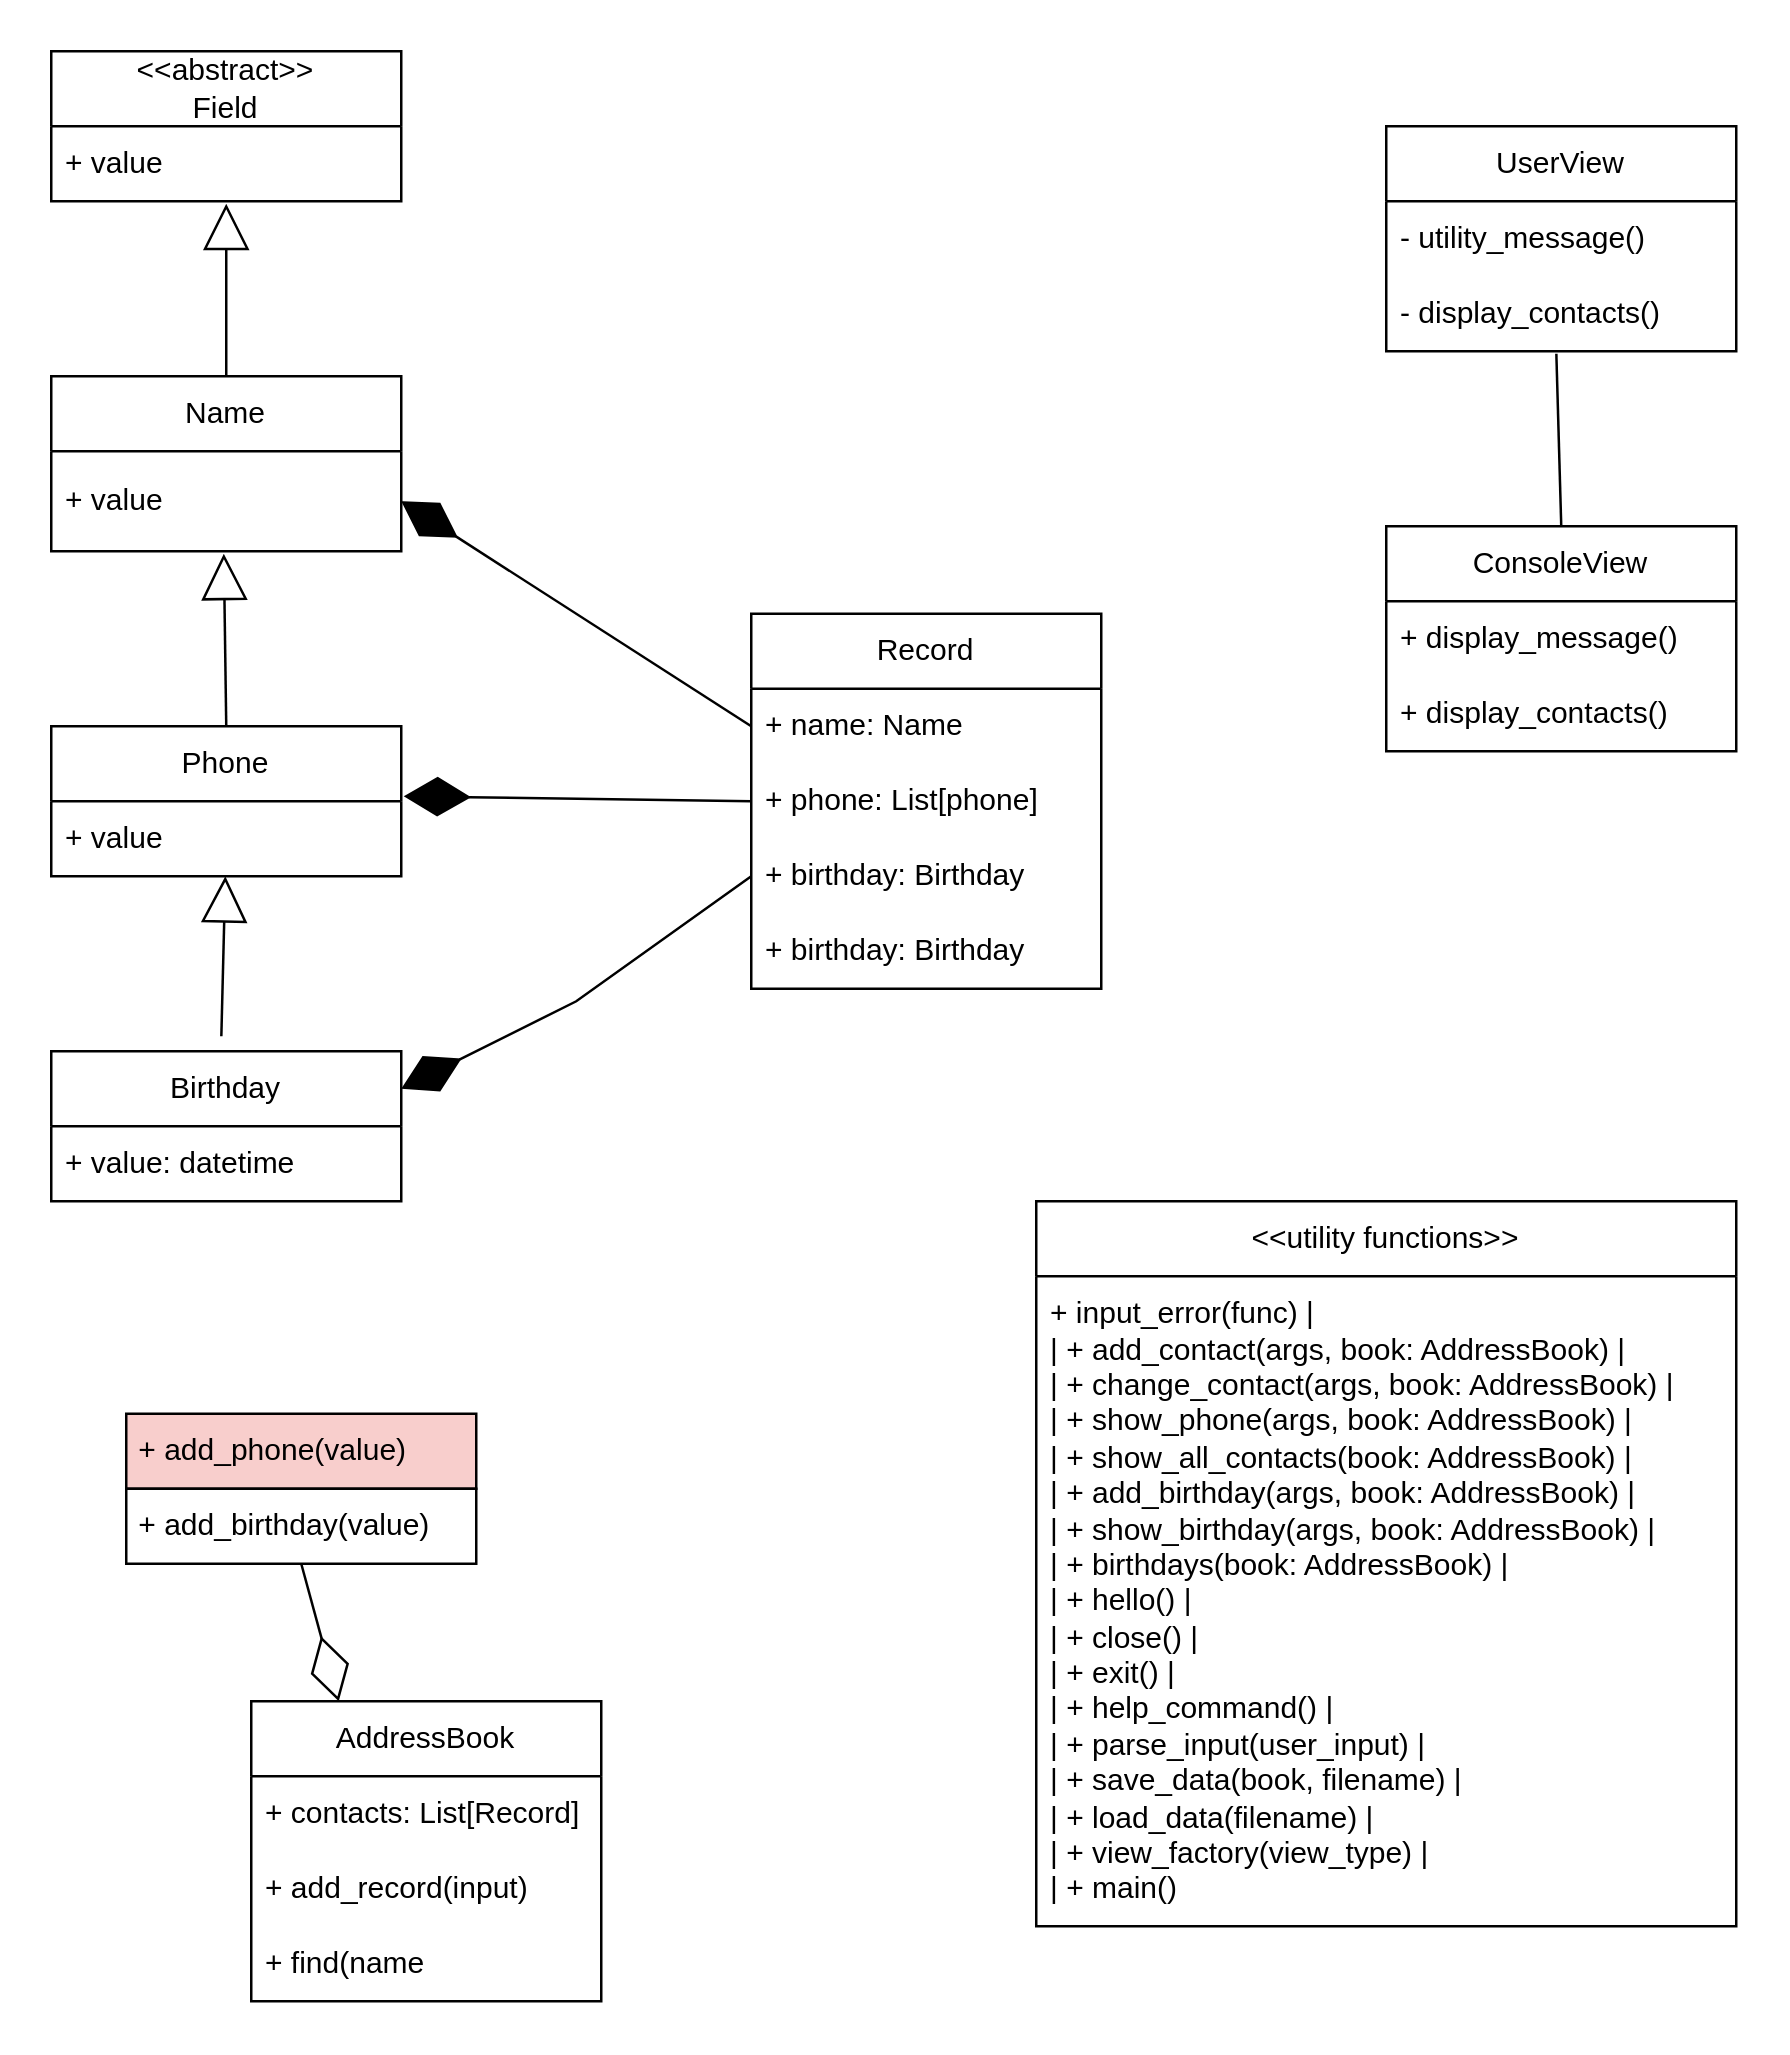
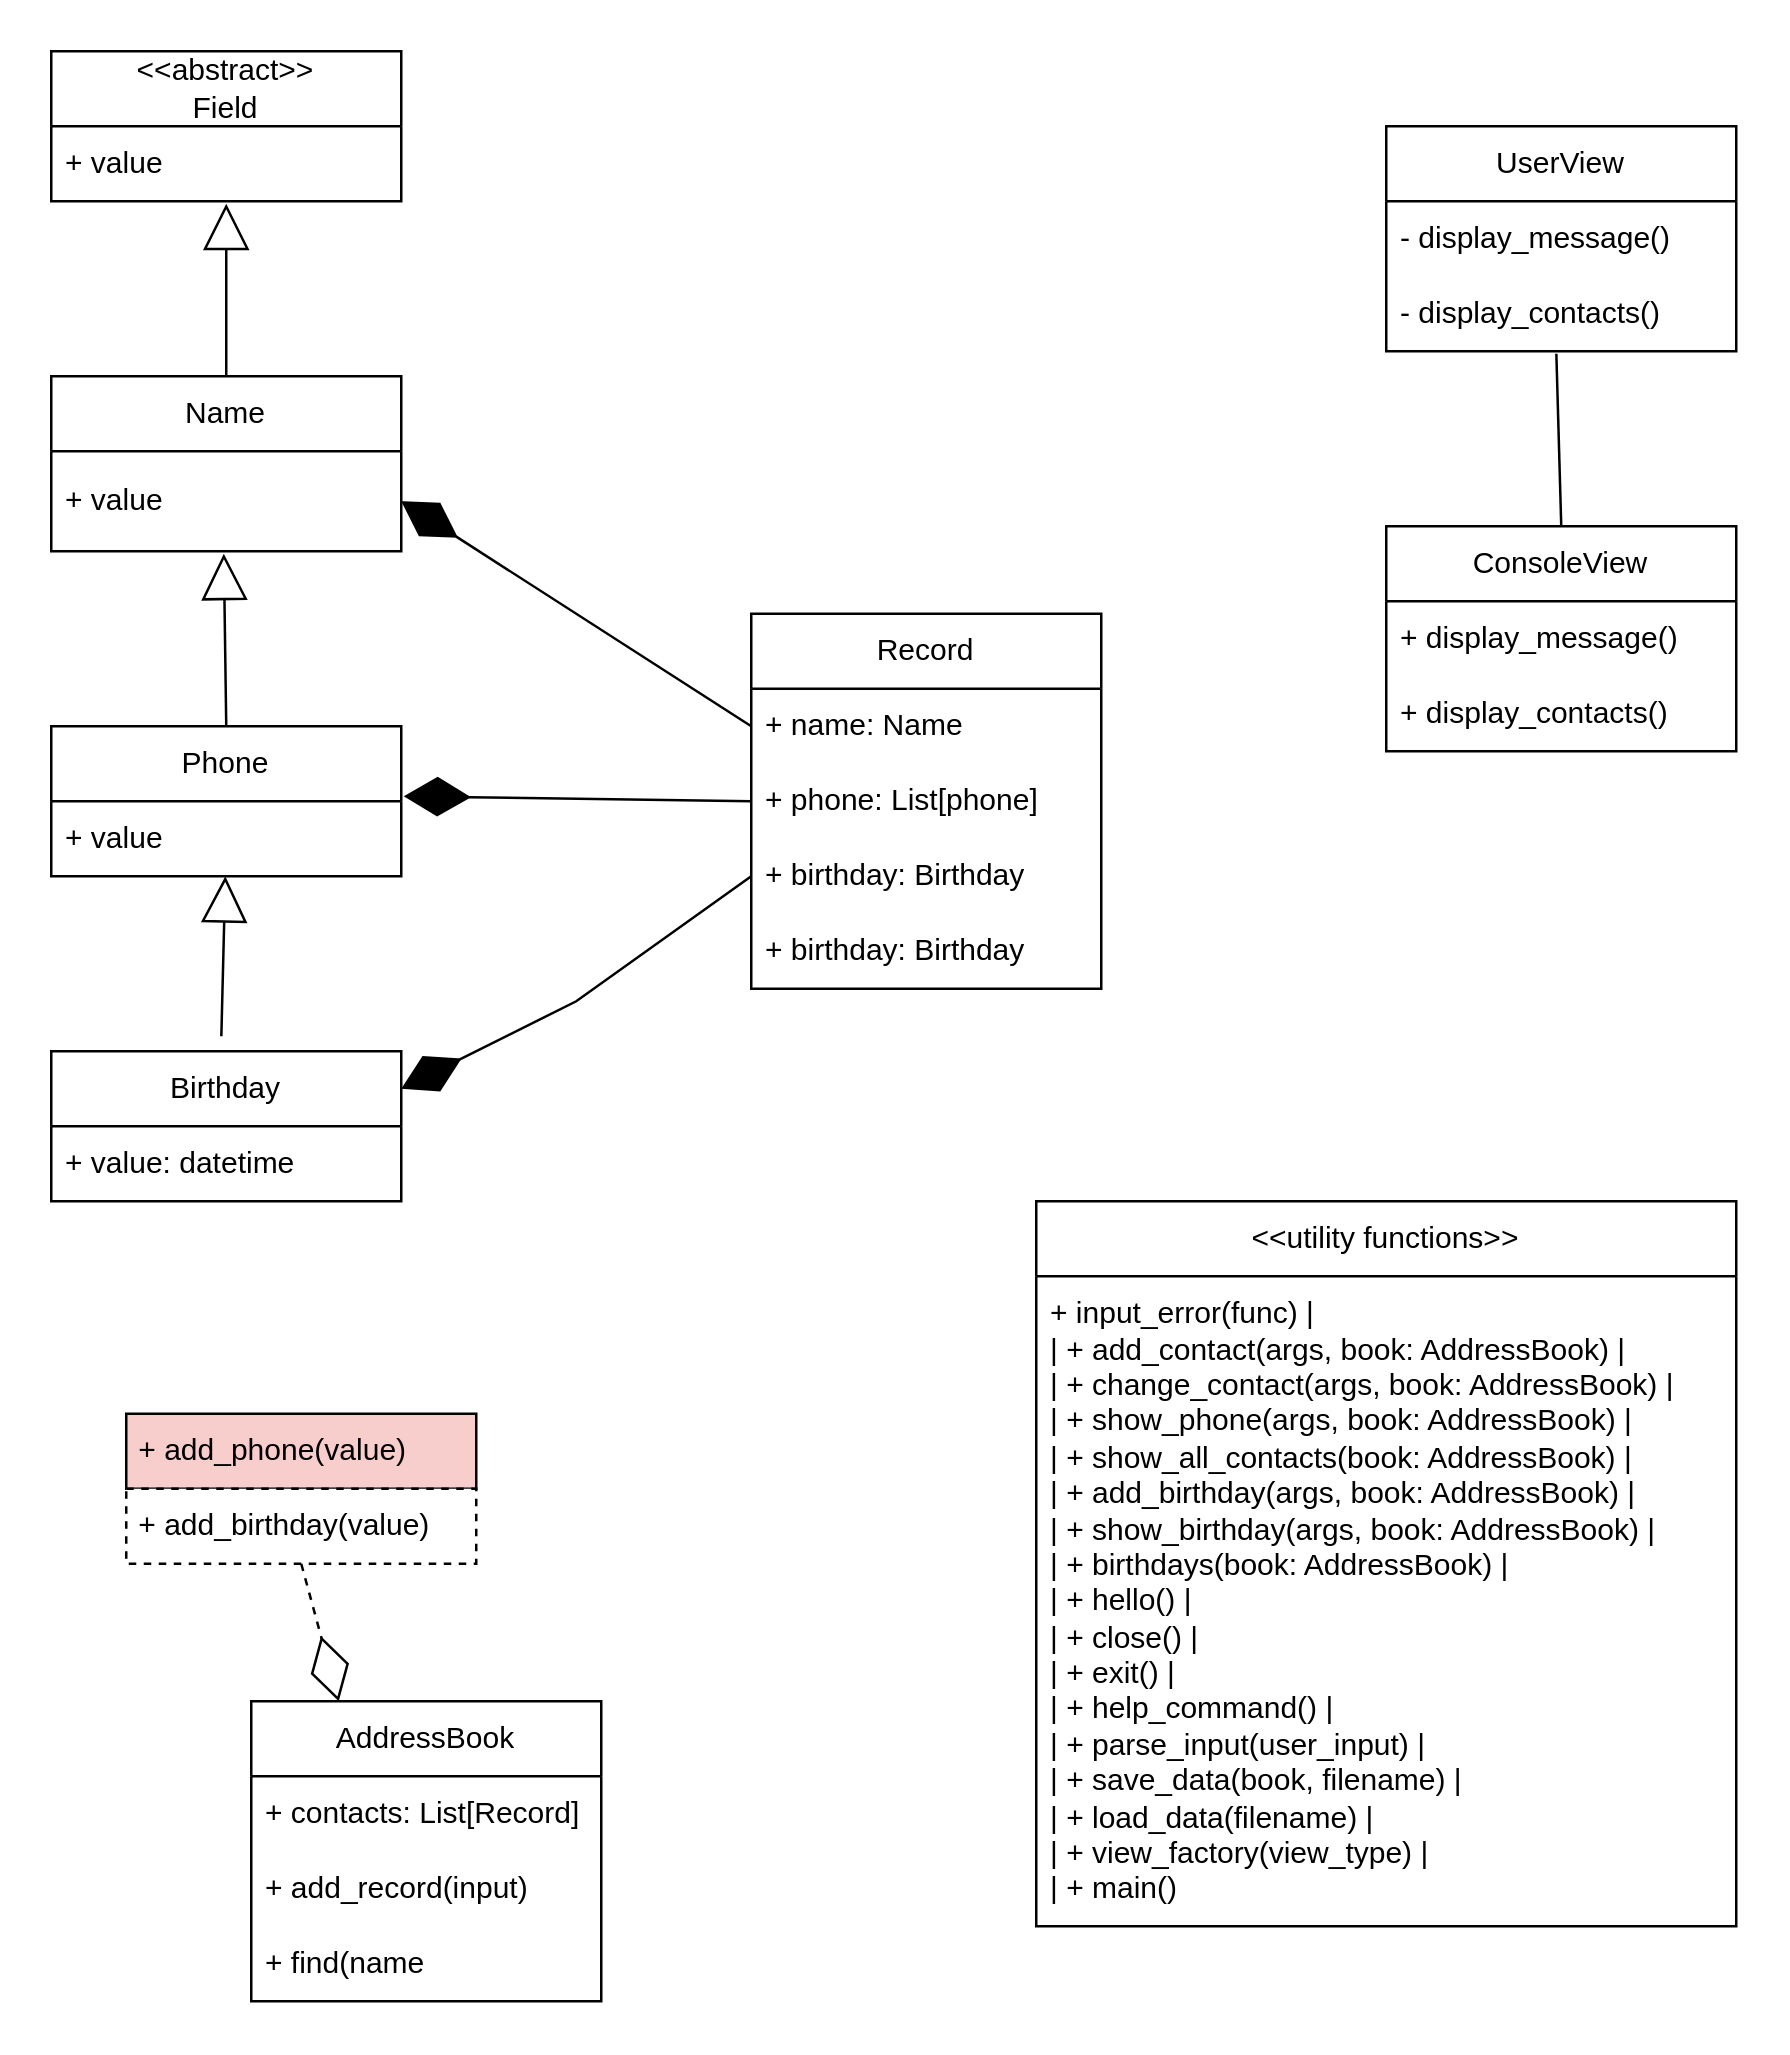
(1545, 239) -> (1549, 239)
(301, 1526) -> (301, 1526)
(311, 1600) -> (311, 1600)
